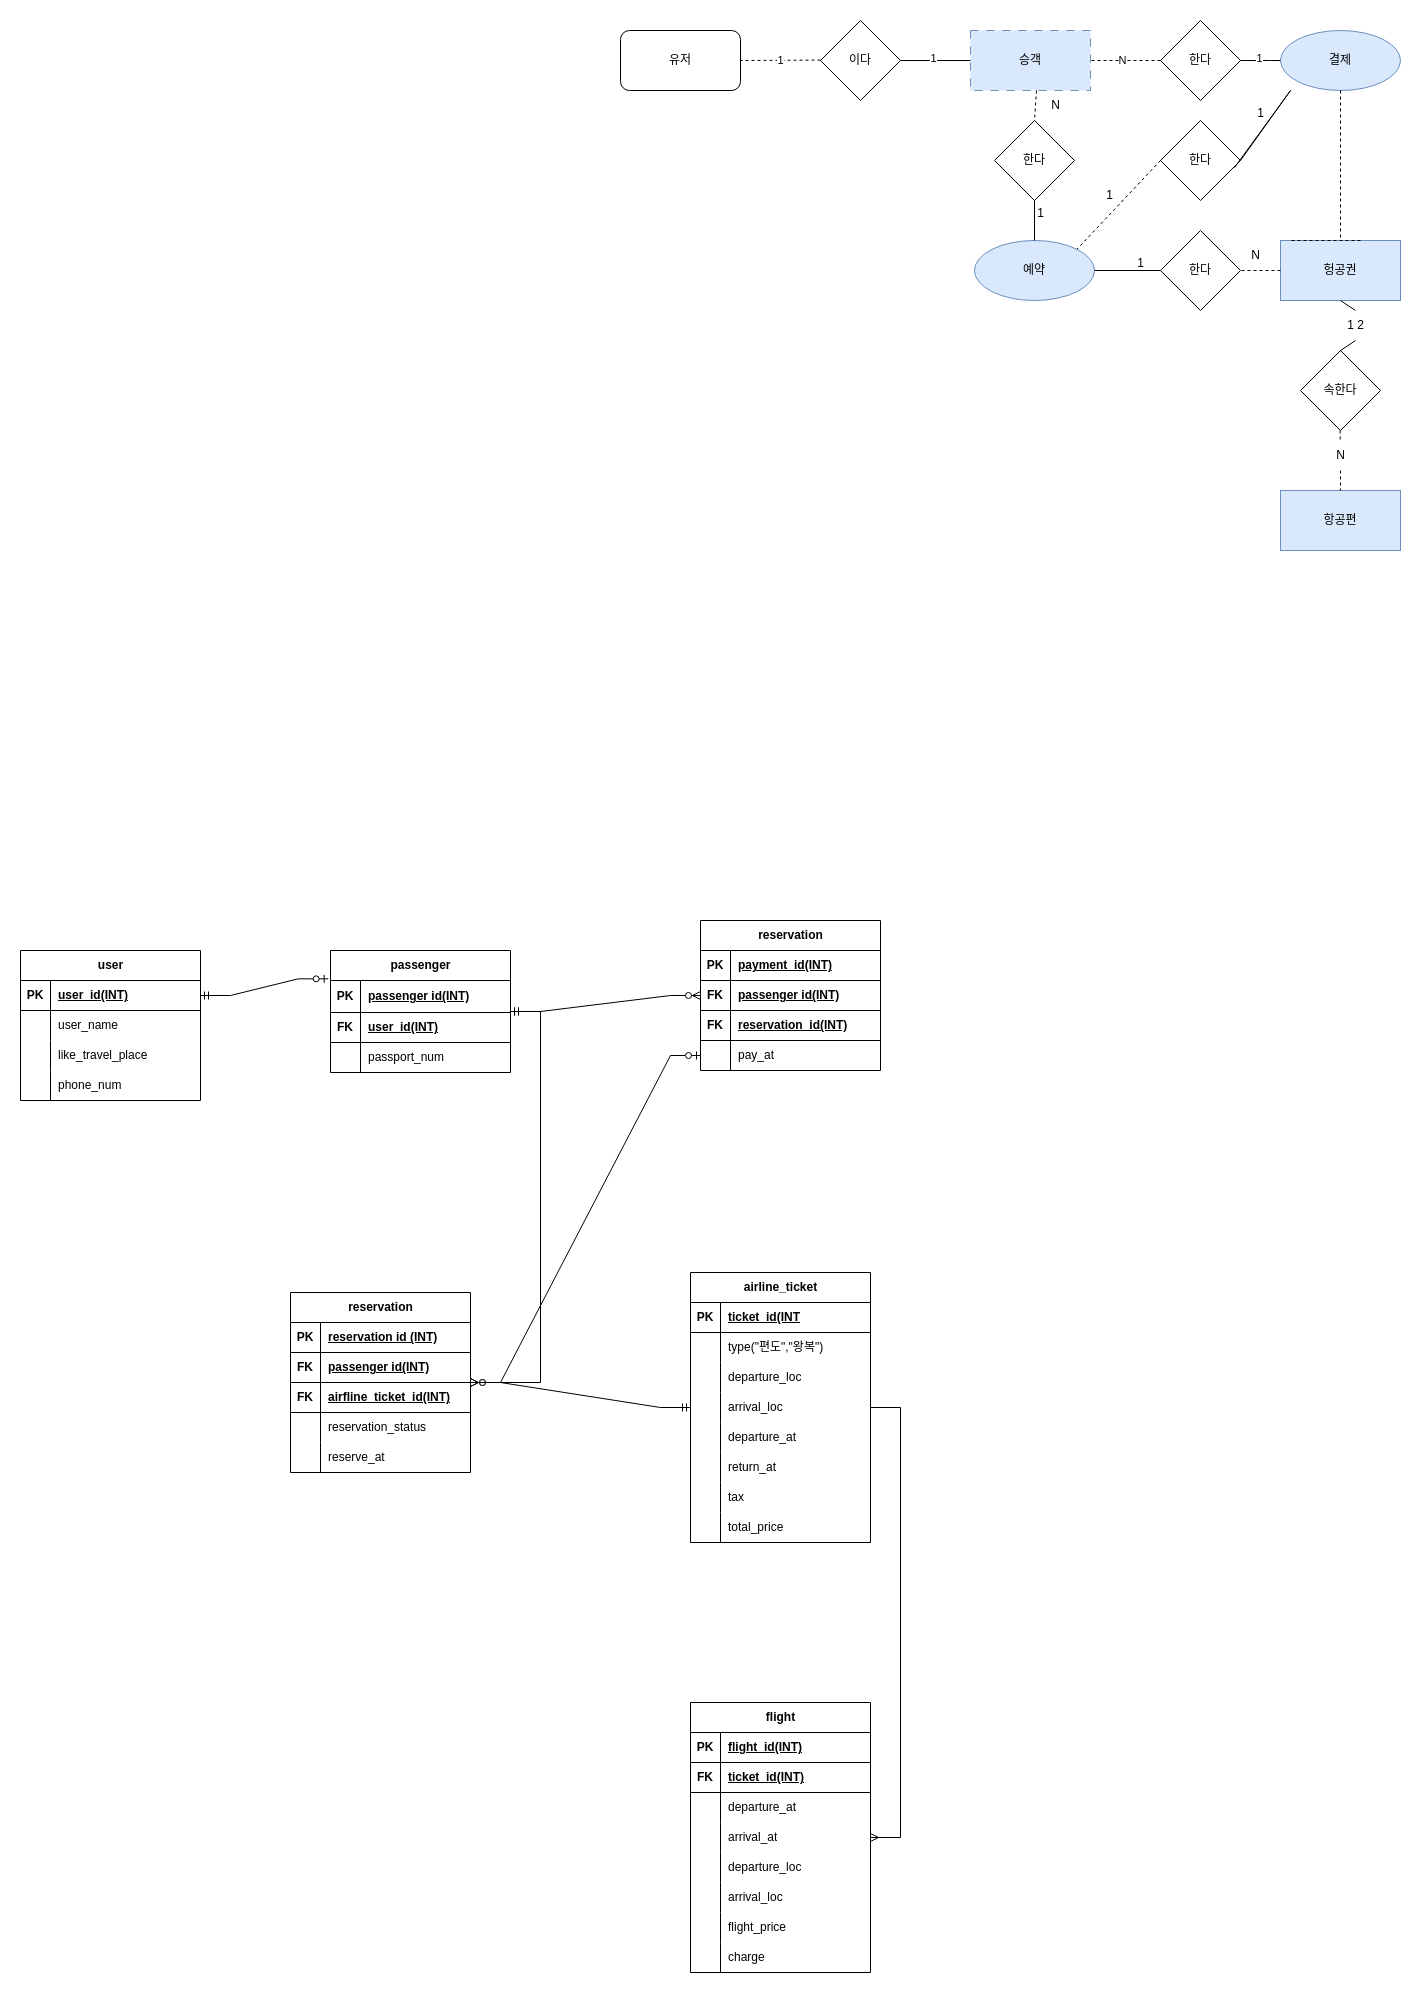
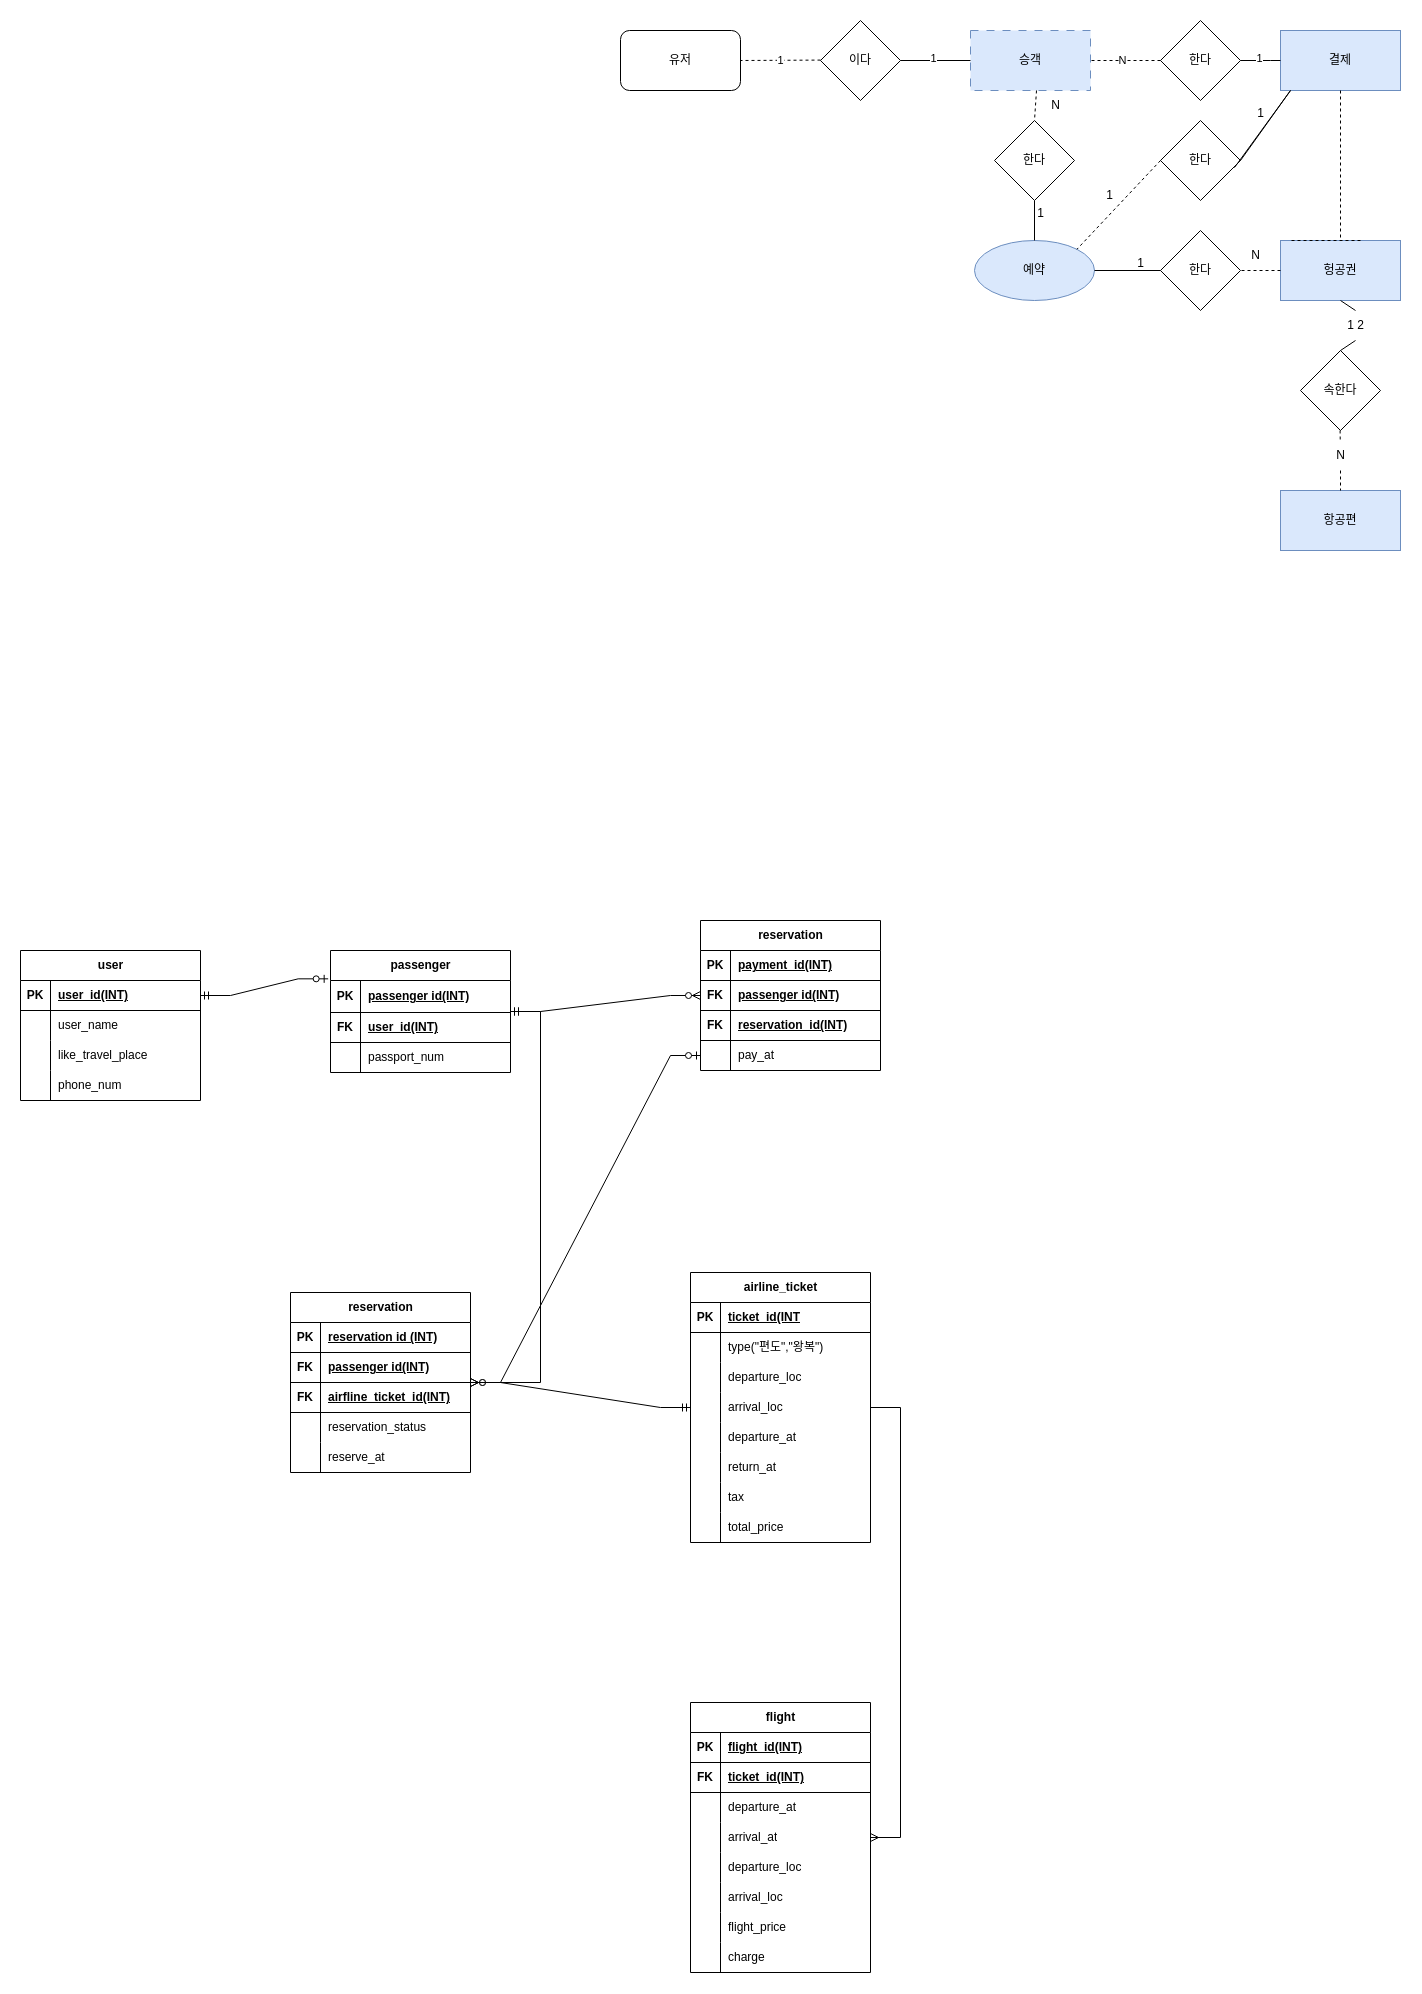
(1341, 61) -> (1341, 61)
